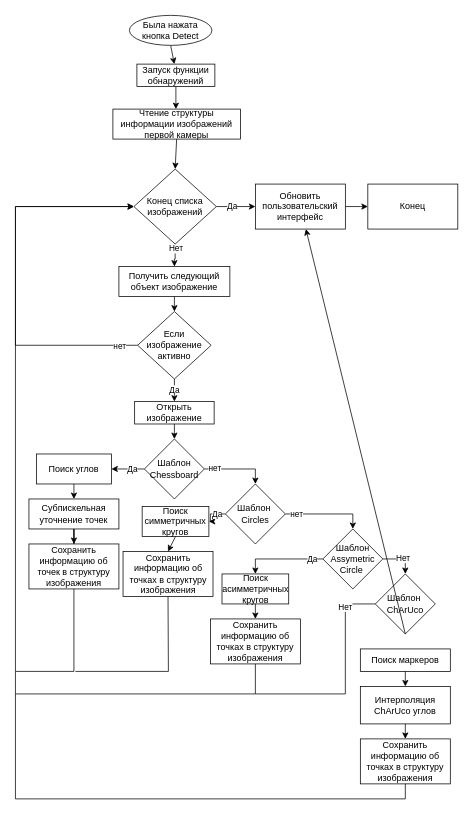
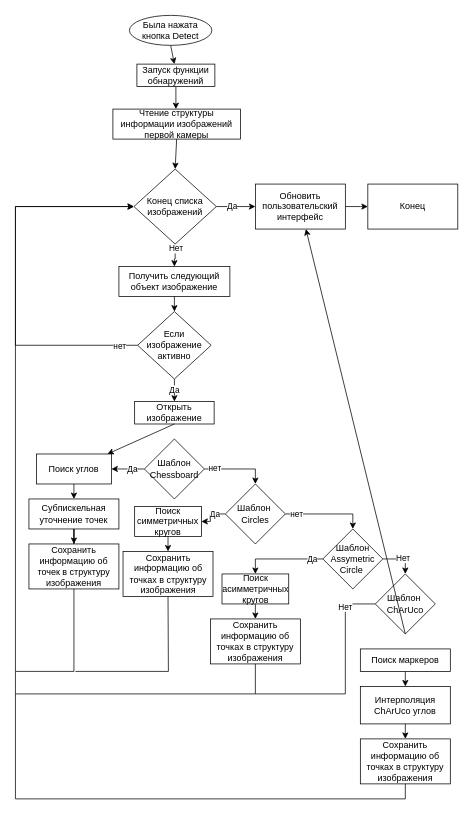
(174, 429) -> (143, 438)
(176, 522) -> (168, 522)
